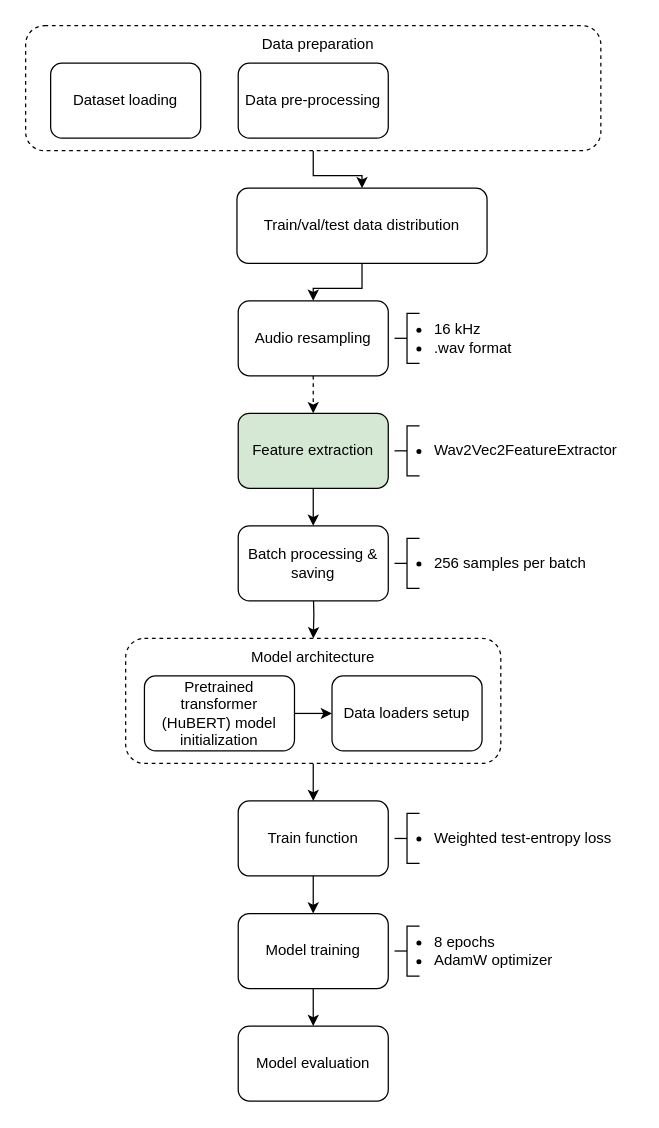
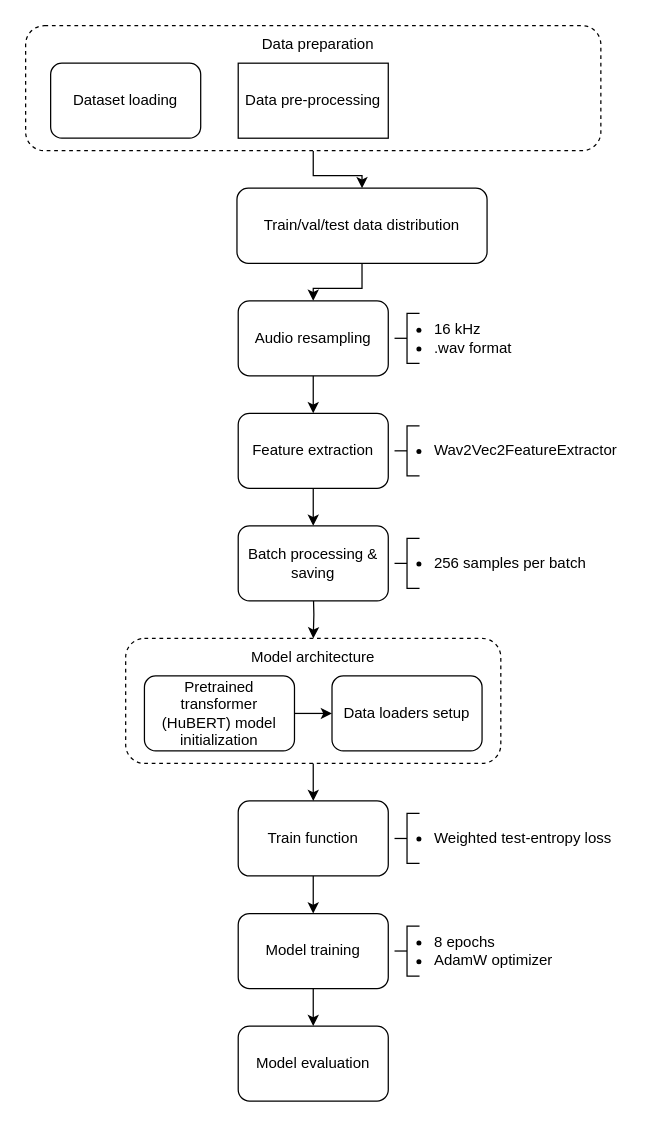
(313, 101) -> (313, 101)
(313, 391) -> (313, 391)
(313, 451) -> (313, 451)
